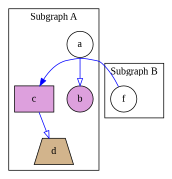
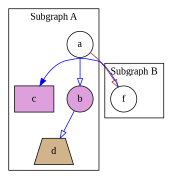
none -> (104, 65)
(43, 122) -> (69, 121)
